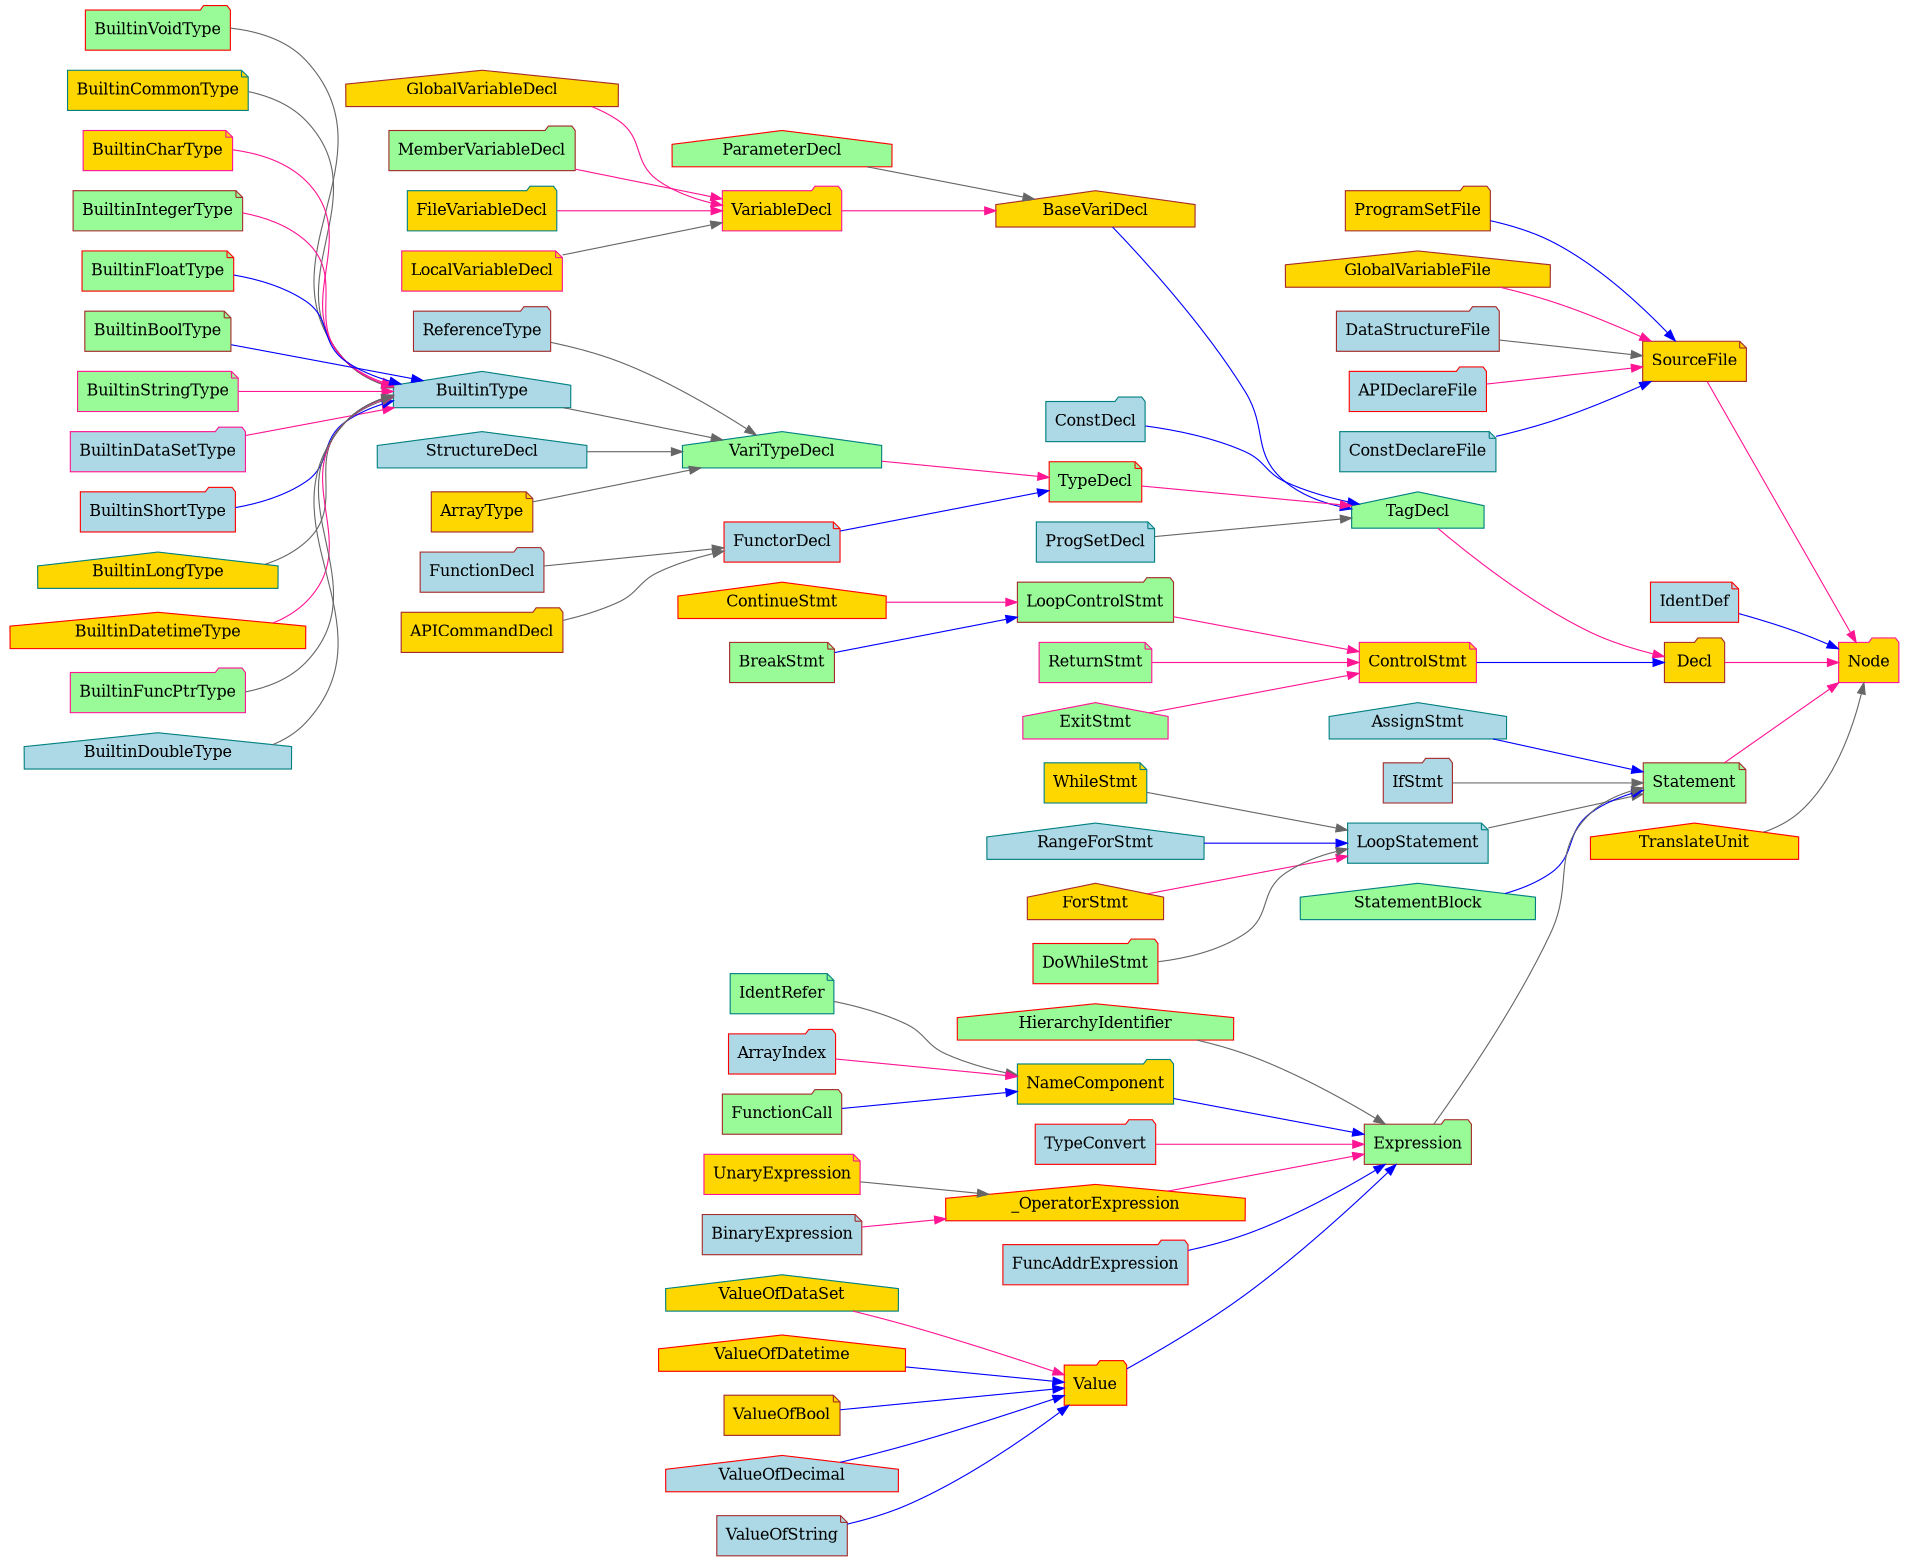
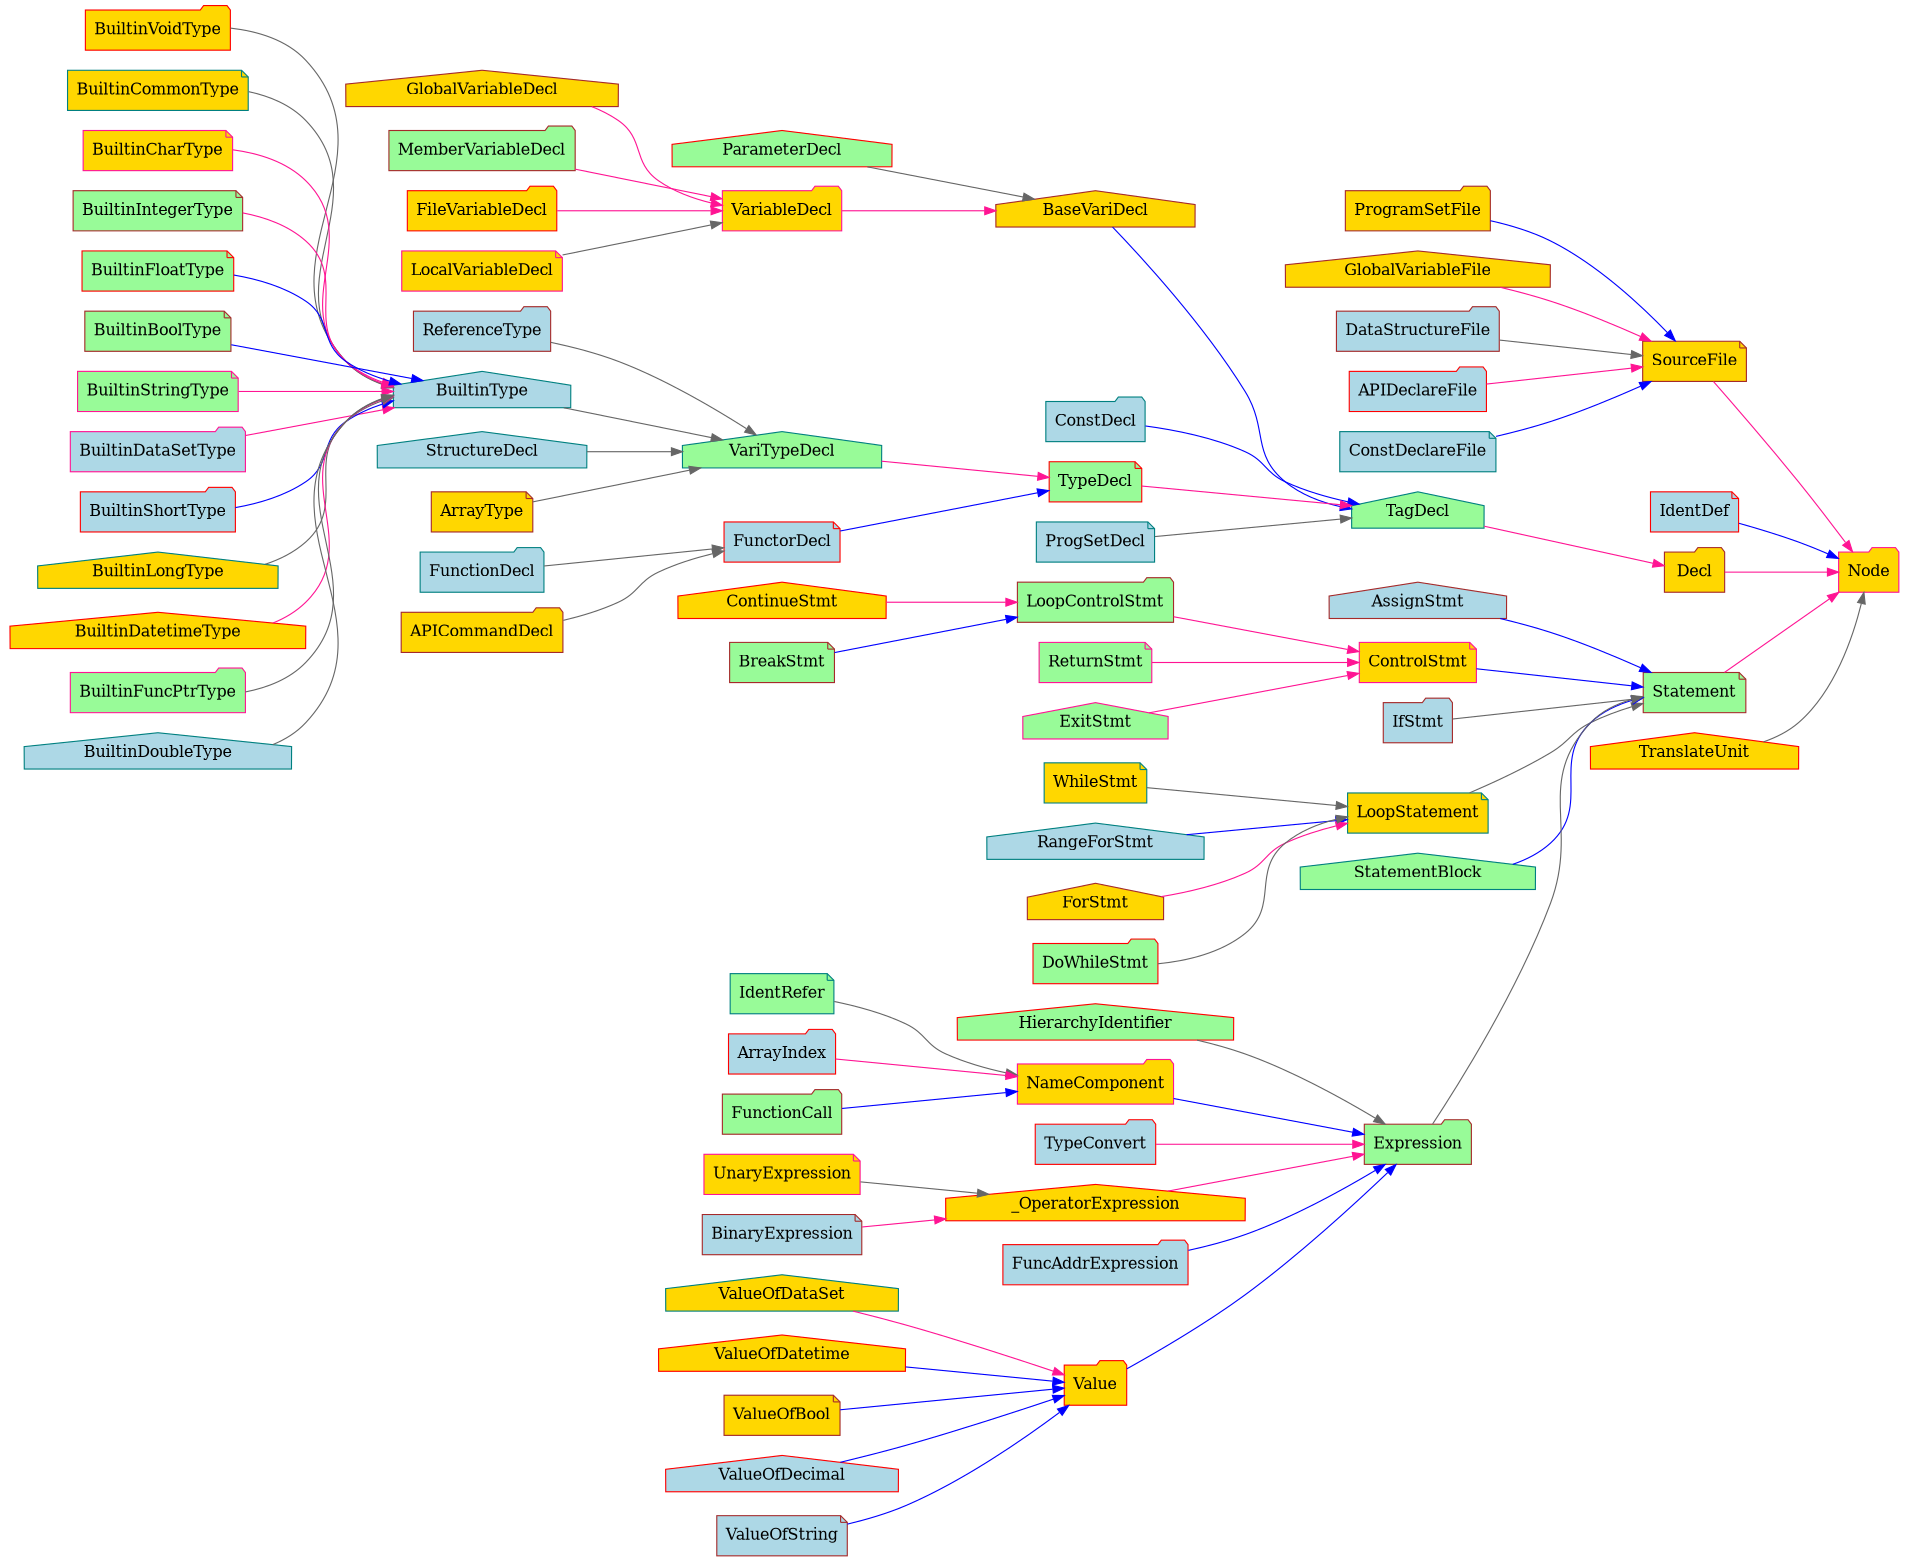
(158, 30) -> (158, 30)
(482, 211) -> (482, 211)
(482, 572) -> (482, 572)
(1565, 662) -> (1554, 677)
(1418, 723) -> (1418, 602)
(1418, 843) -> (1418, 813)
(1095, 1084) -> (1095, 1084)
